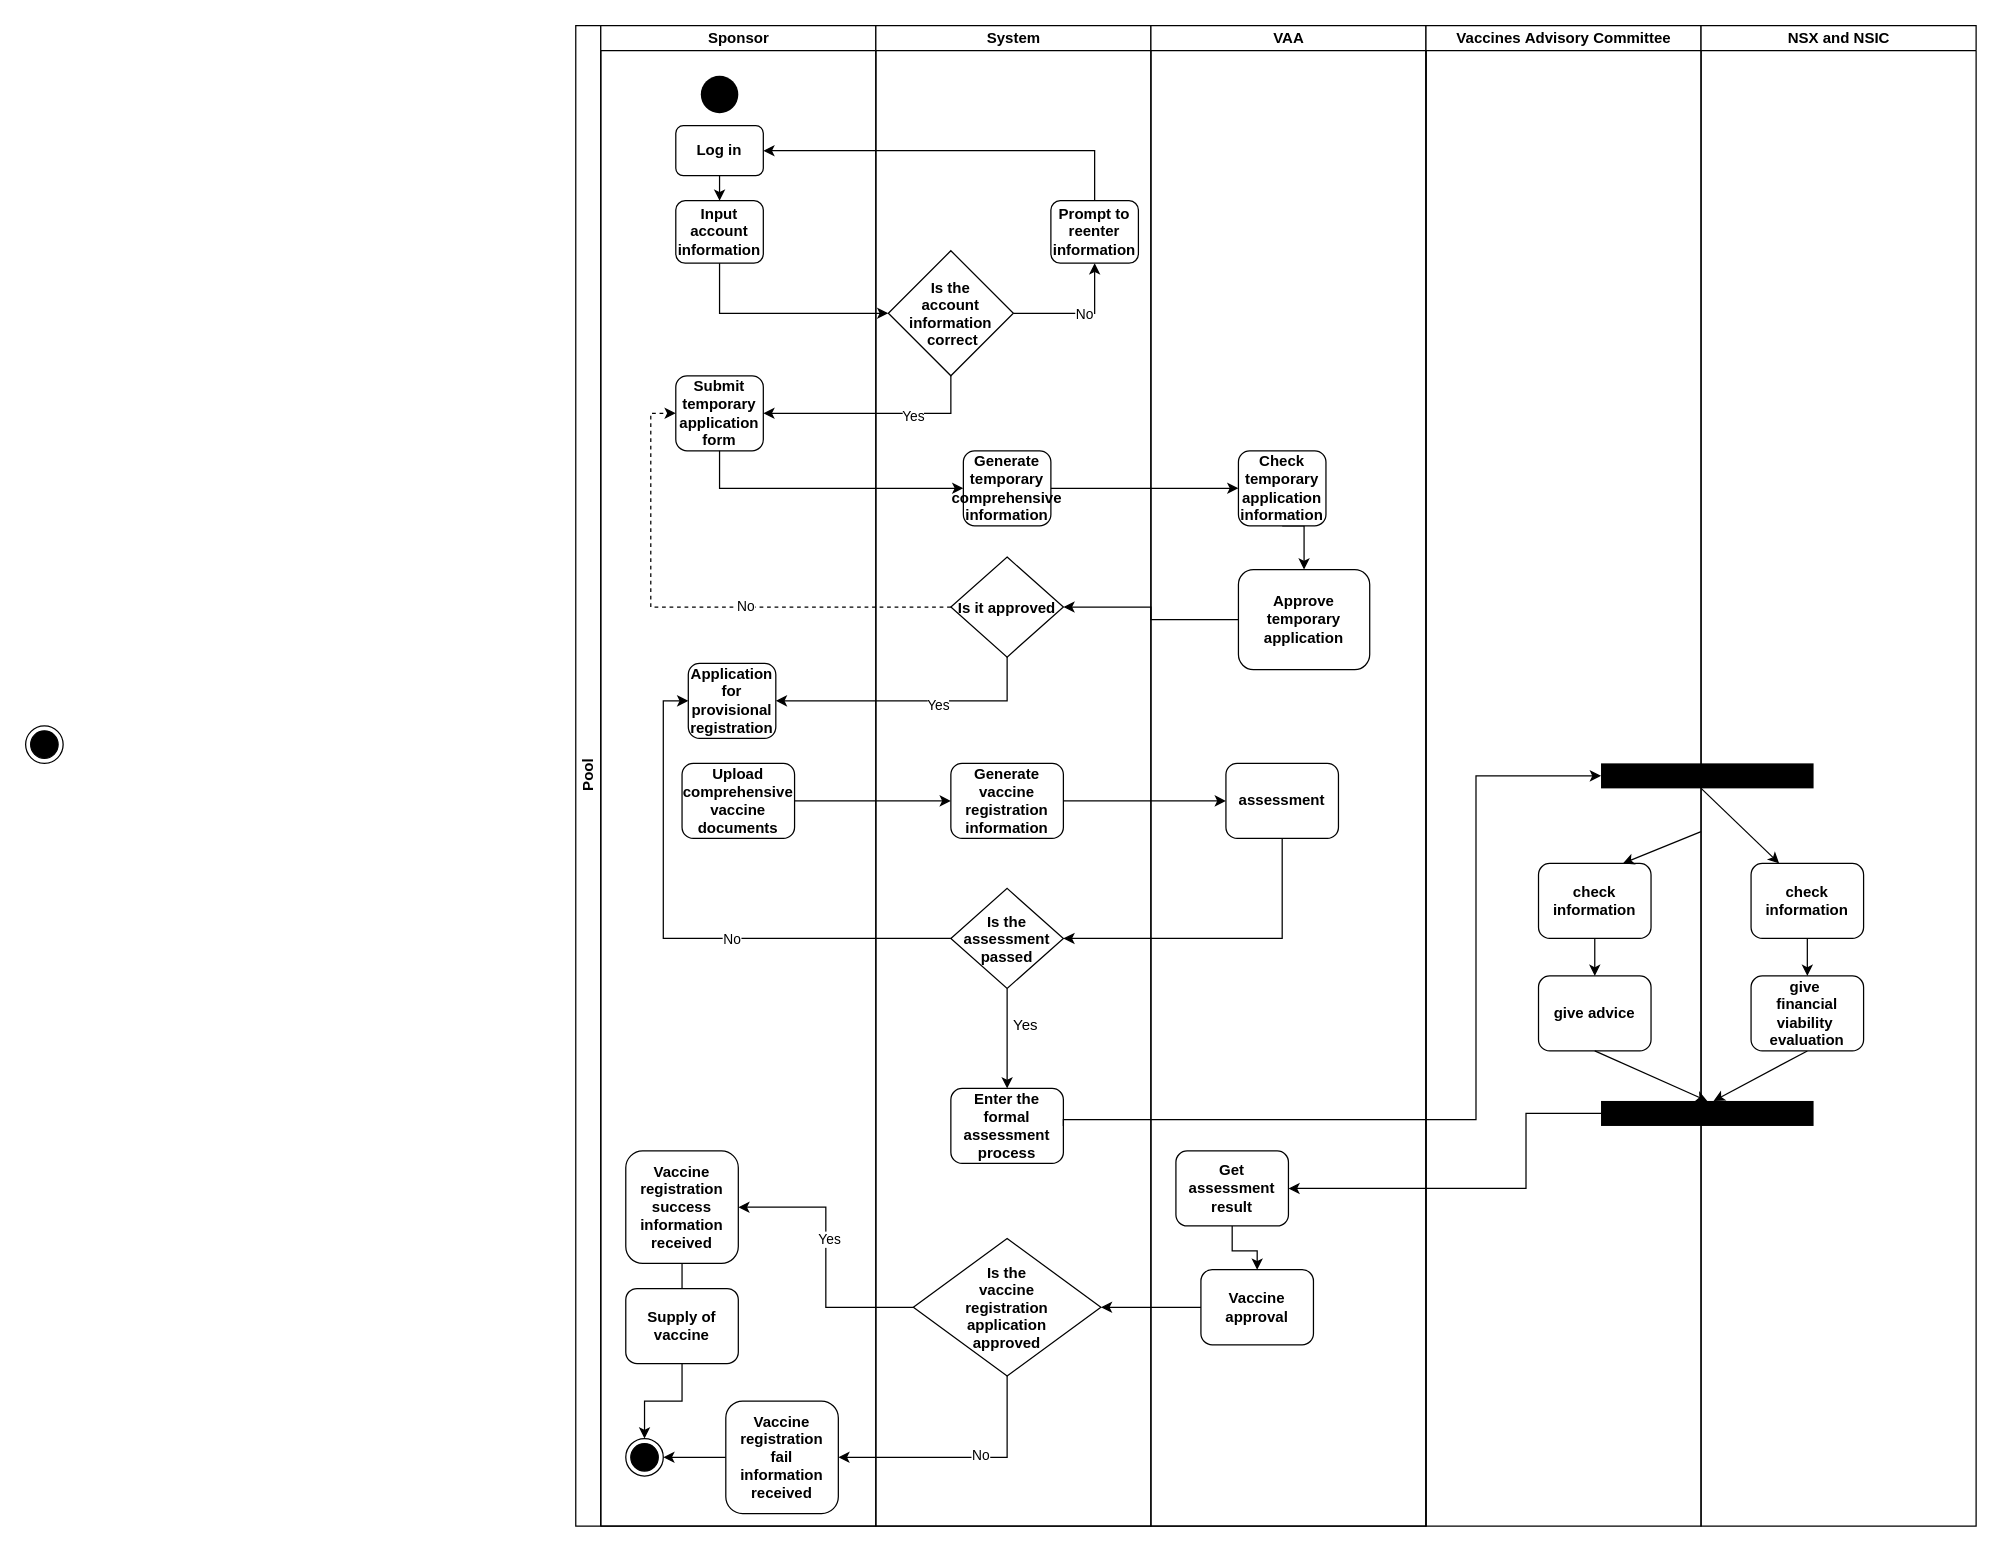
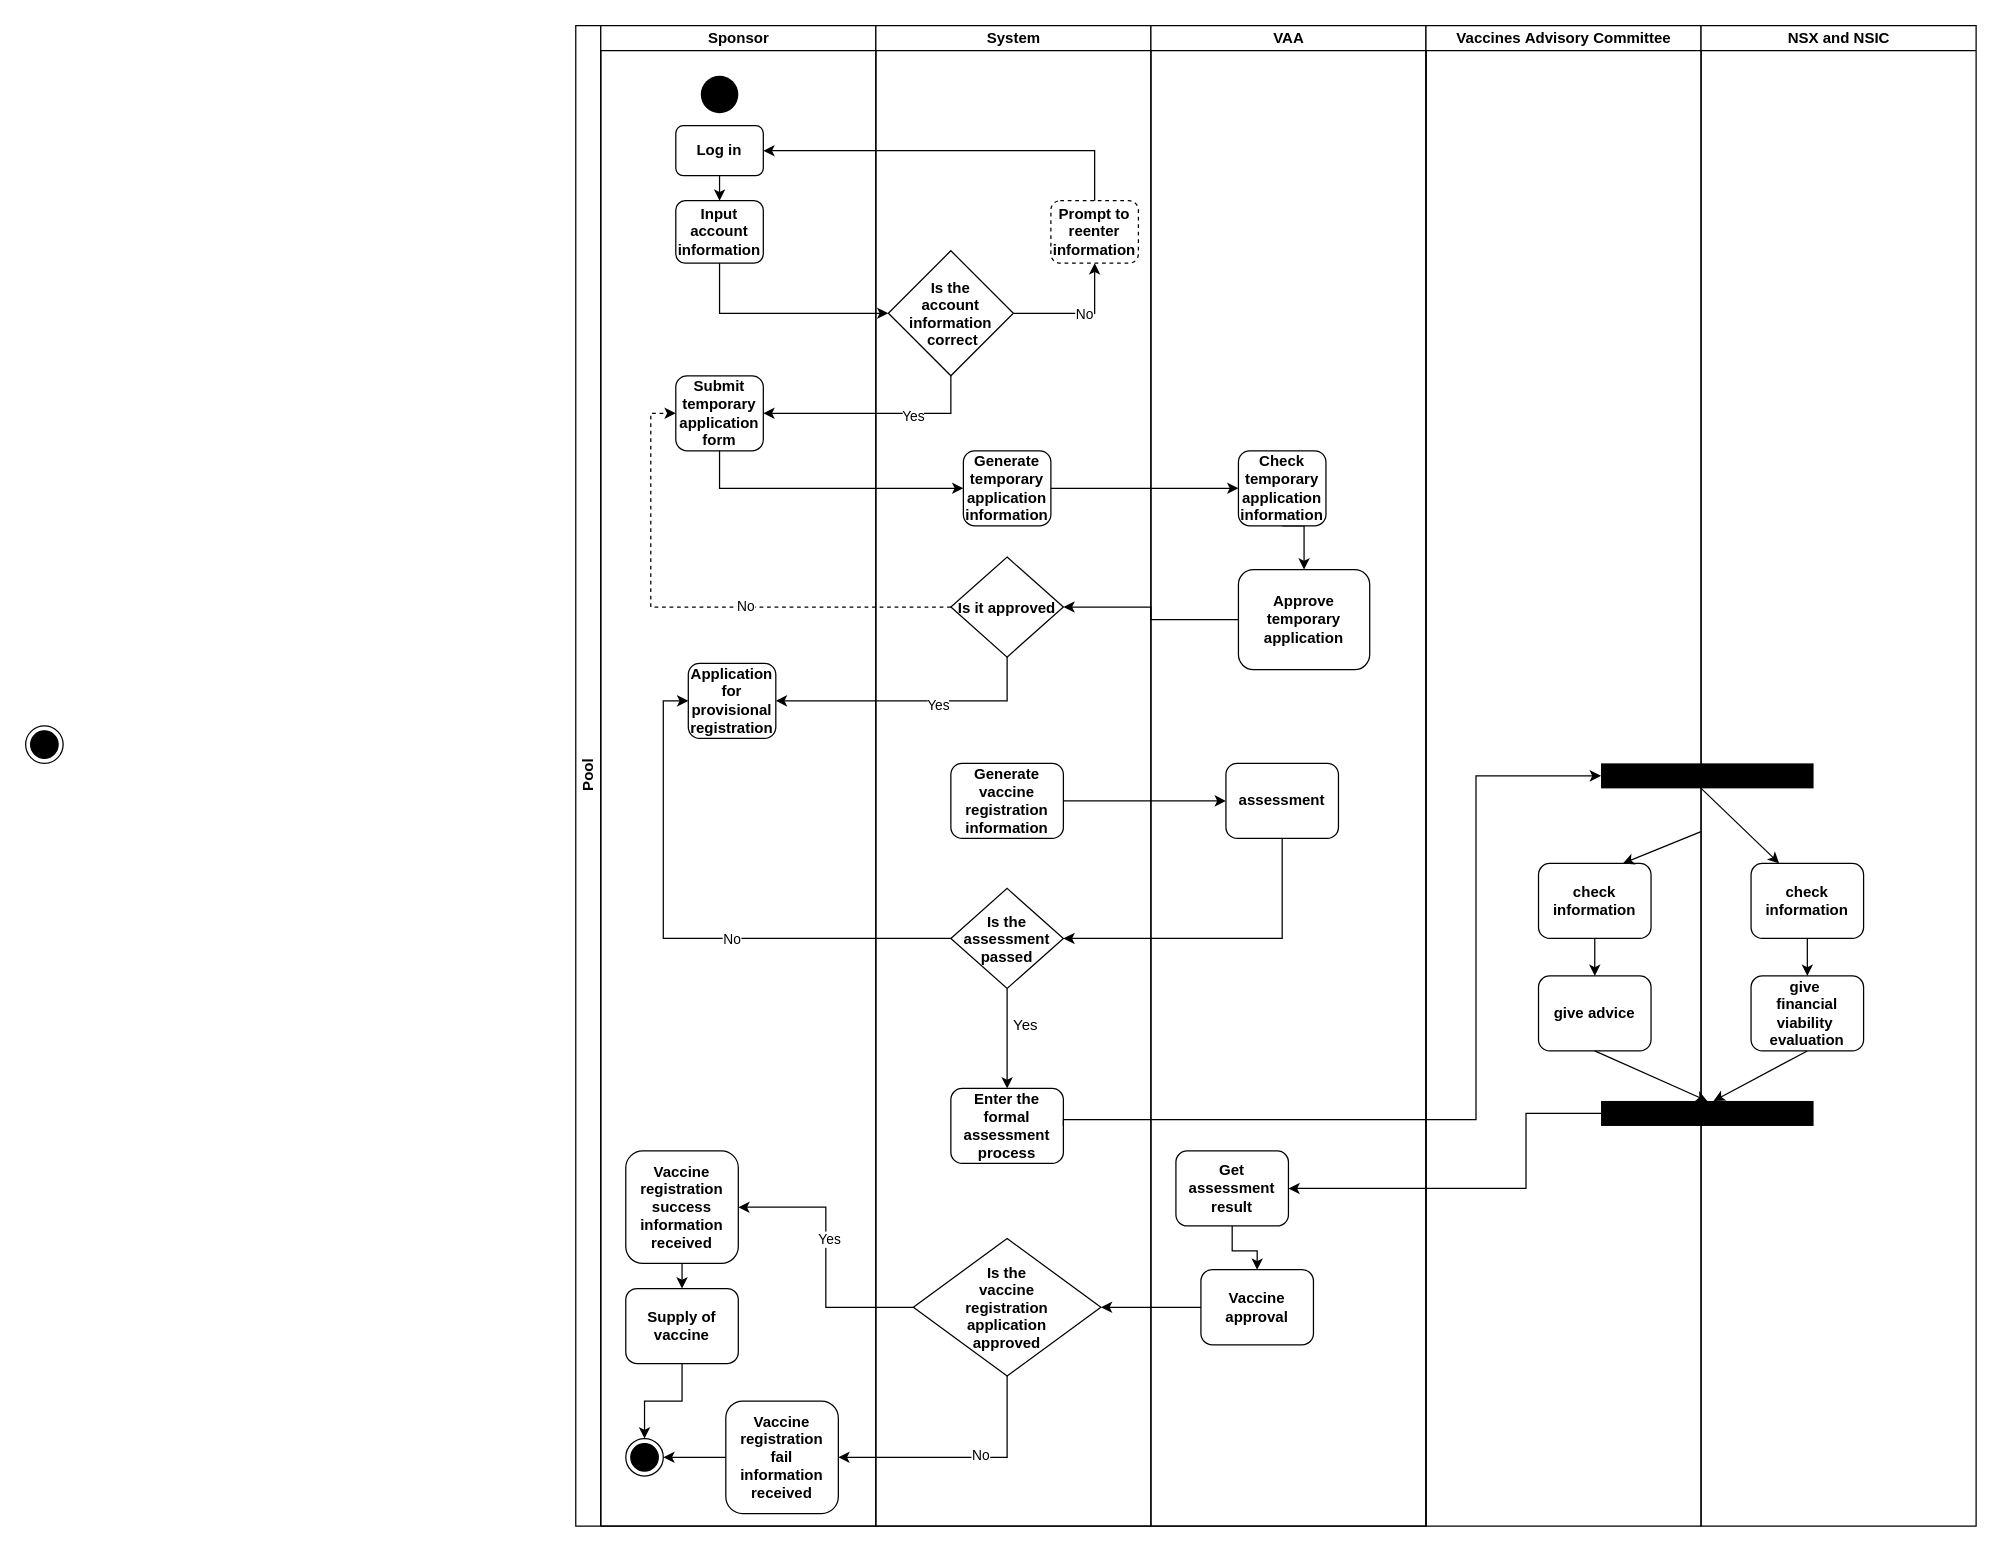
(1094, 232) -> (1094, 232)
(1007, 488) -> (1007, 488)
(738, 801) -> none
(869, 801) -> none
(682, 1282) -> (682, 1278)
